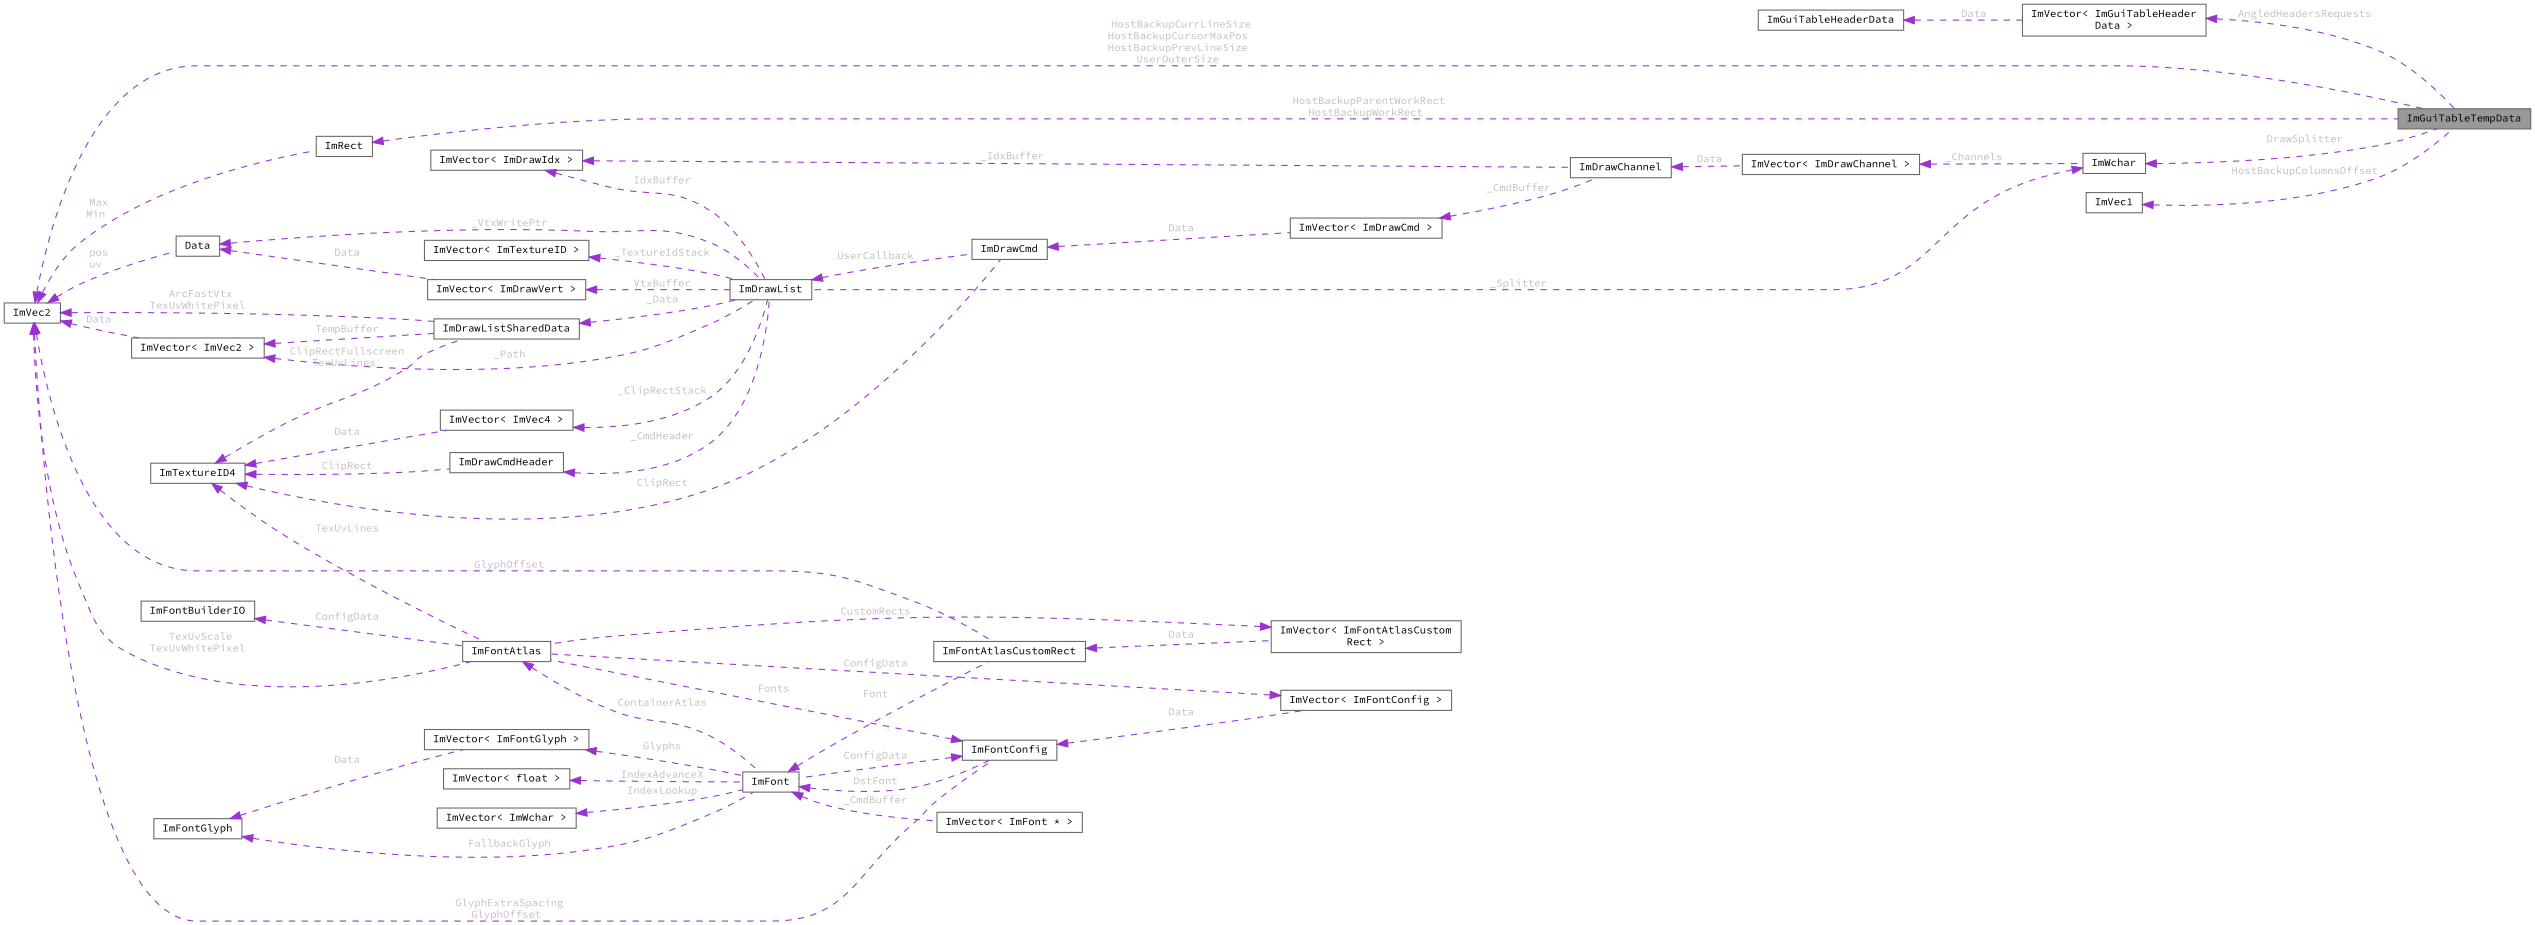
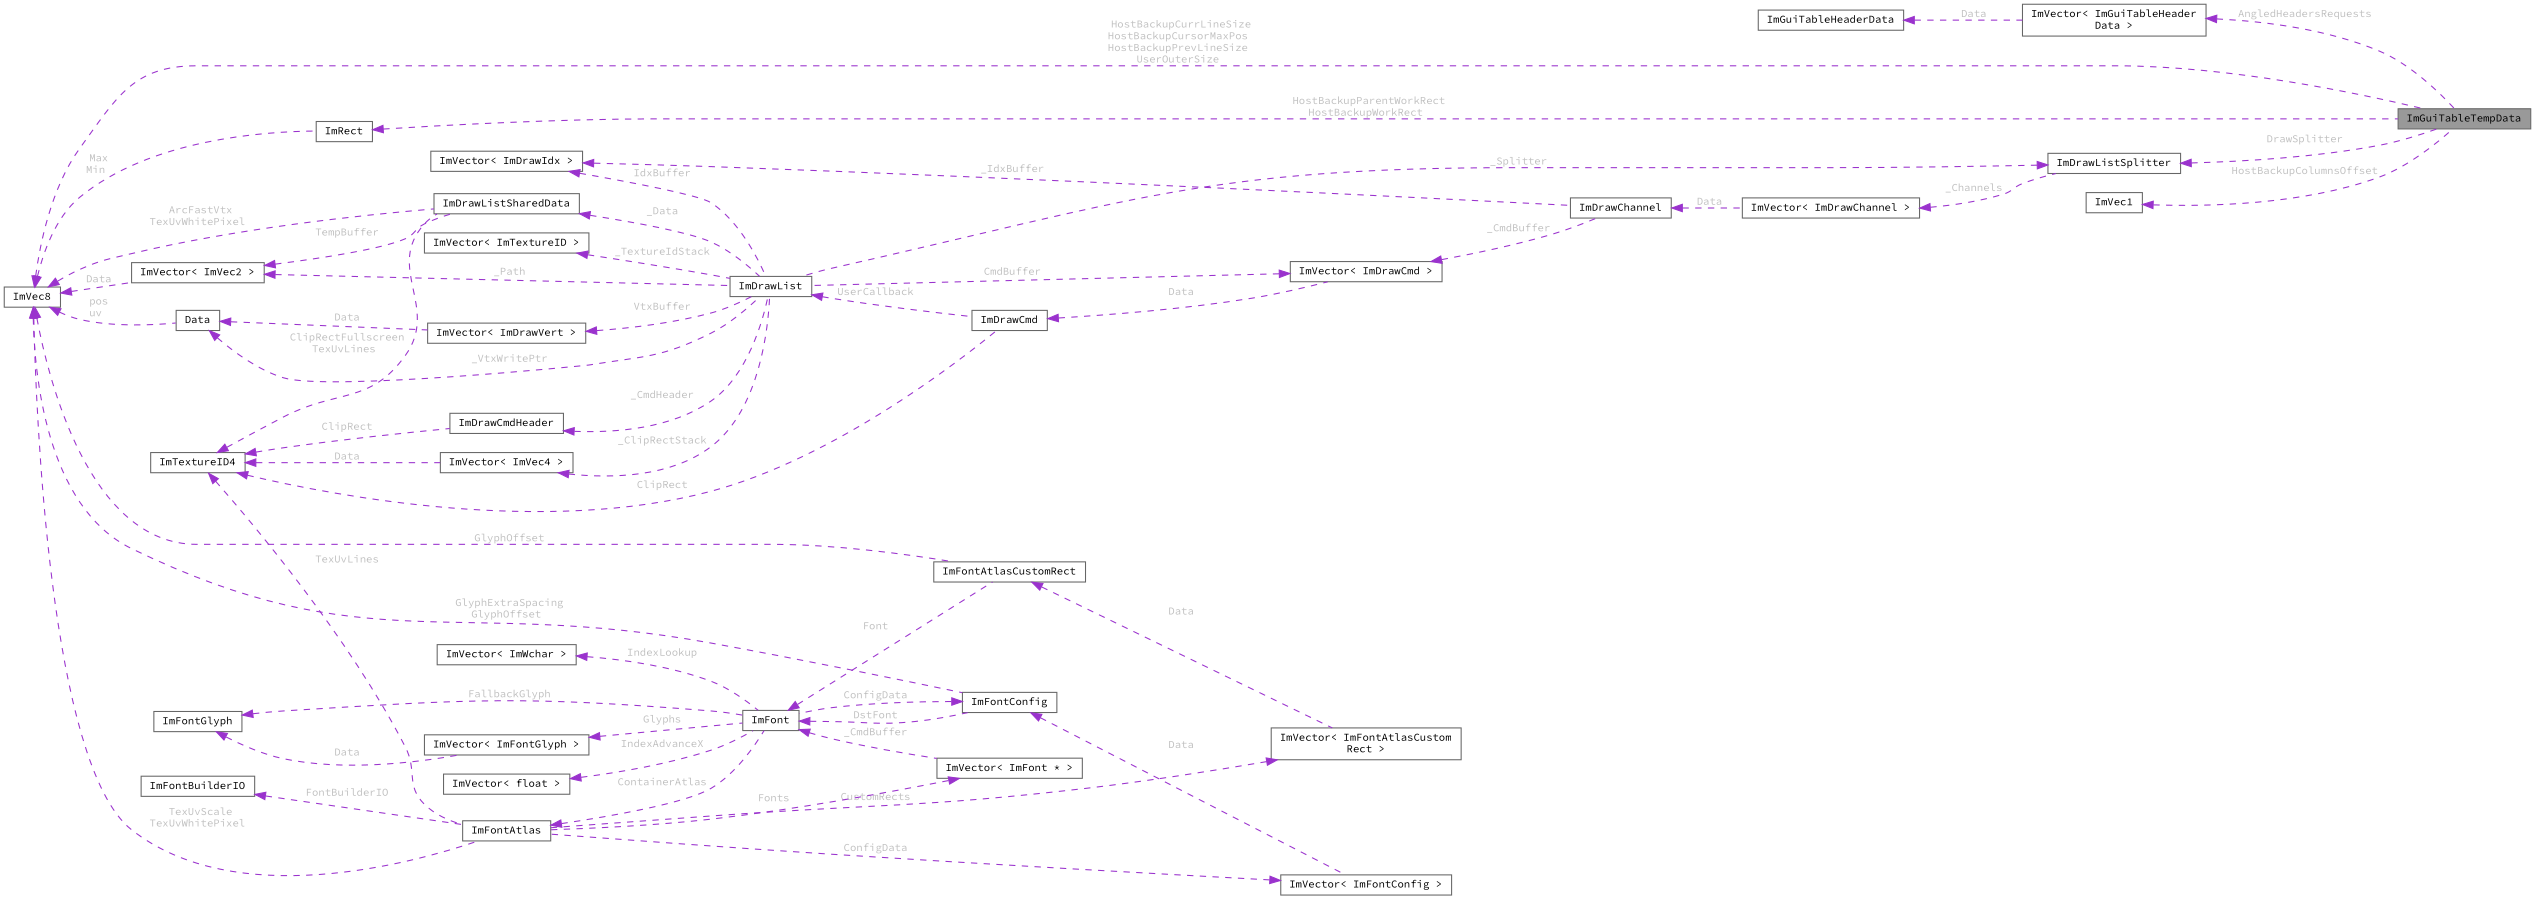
(2114, 163) -> (2114, 163)
none -> (1045, 280)
(32, 313) -> (32, 297)
(344, 617) -> (344, 793)
(751, 699) -> (830, 802)
